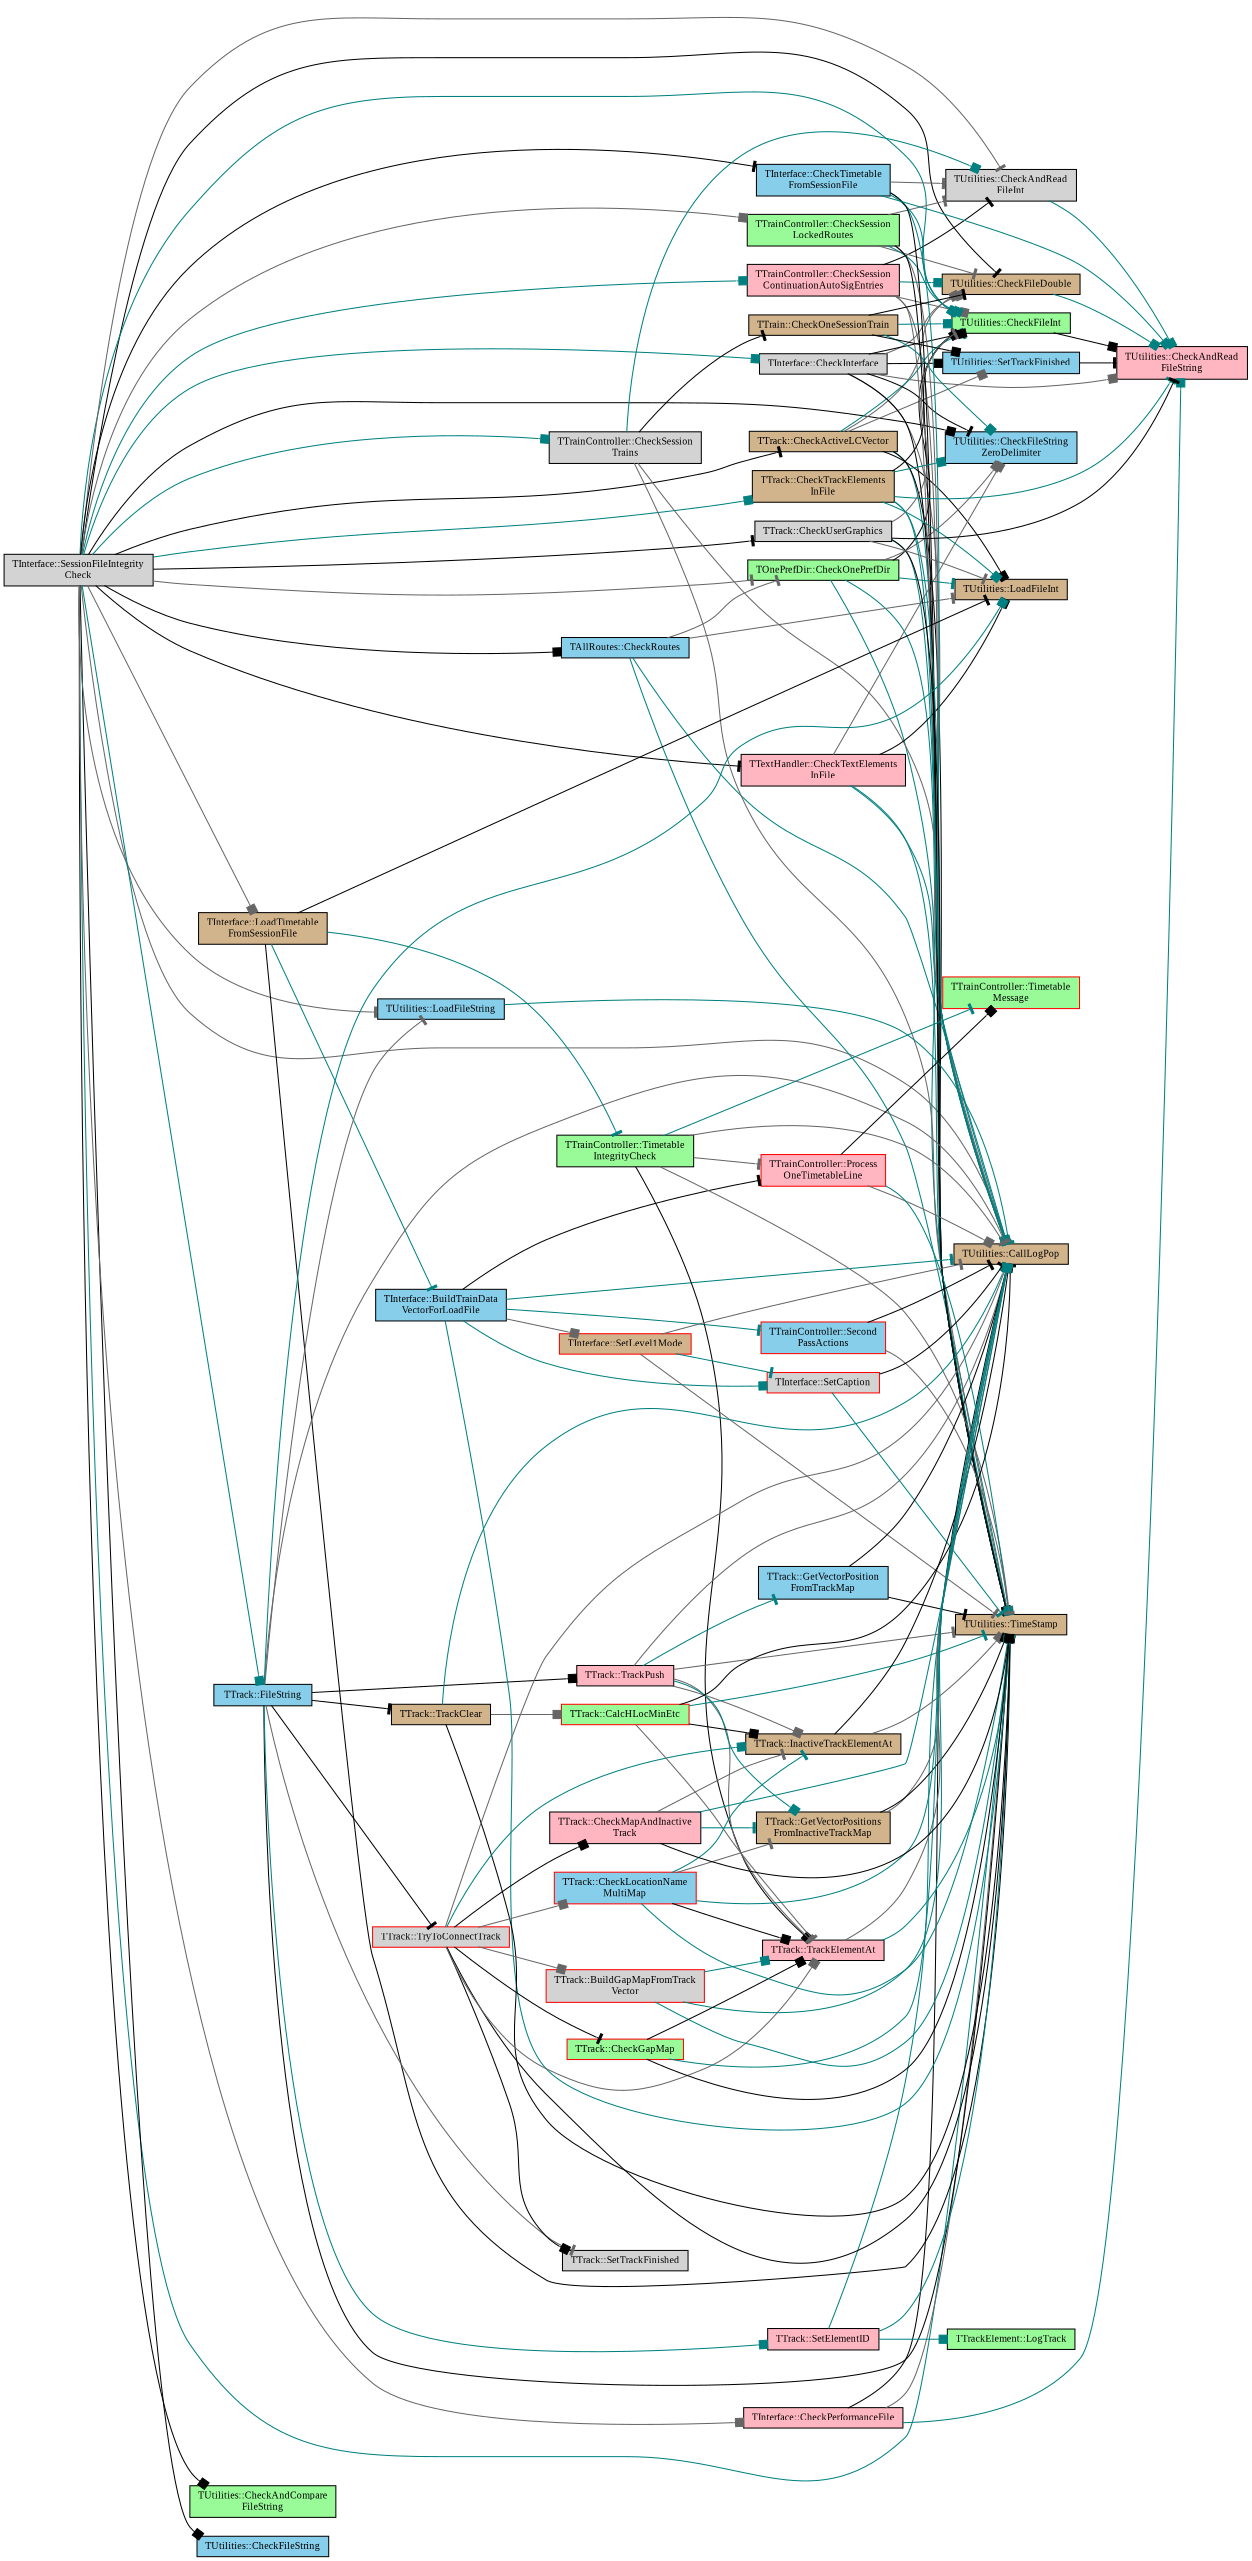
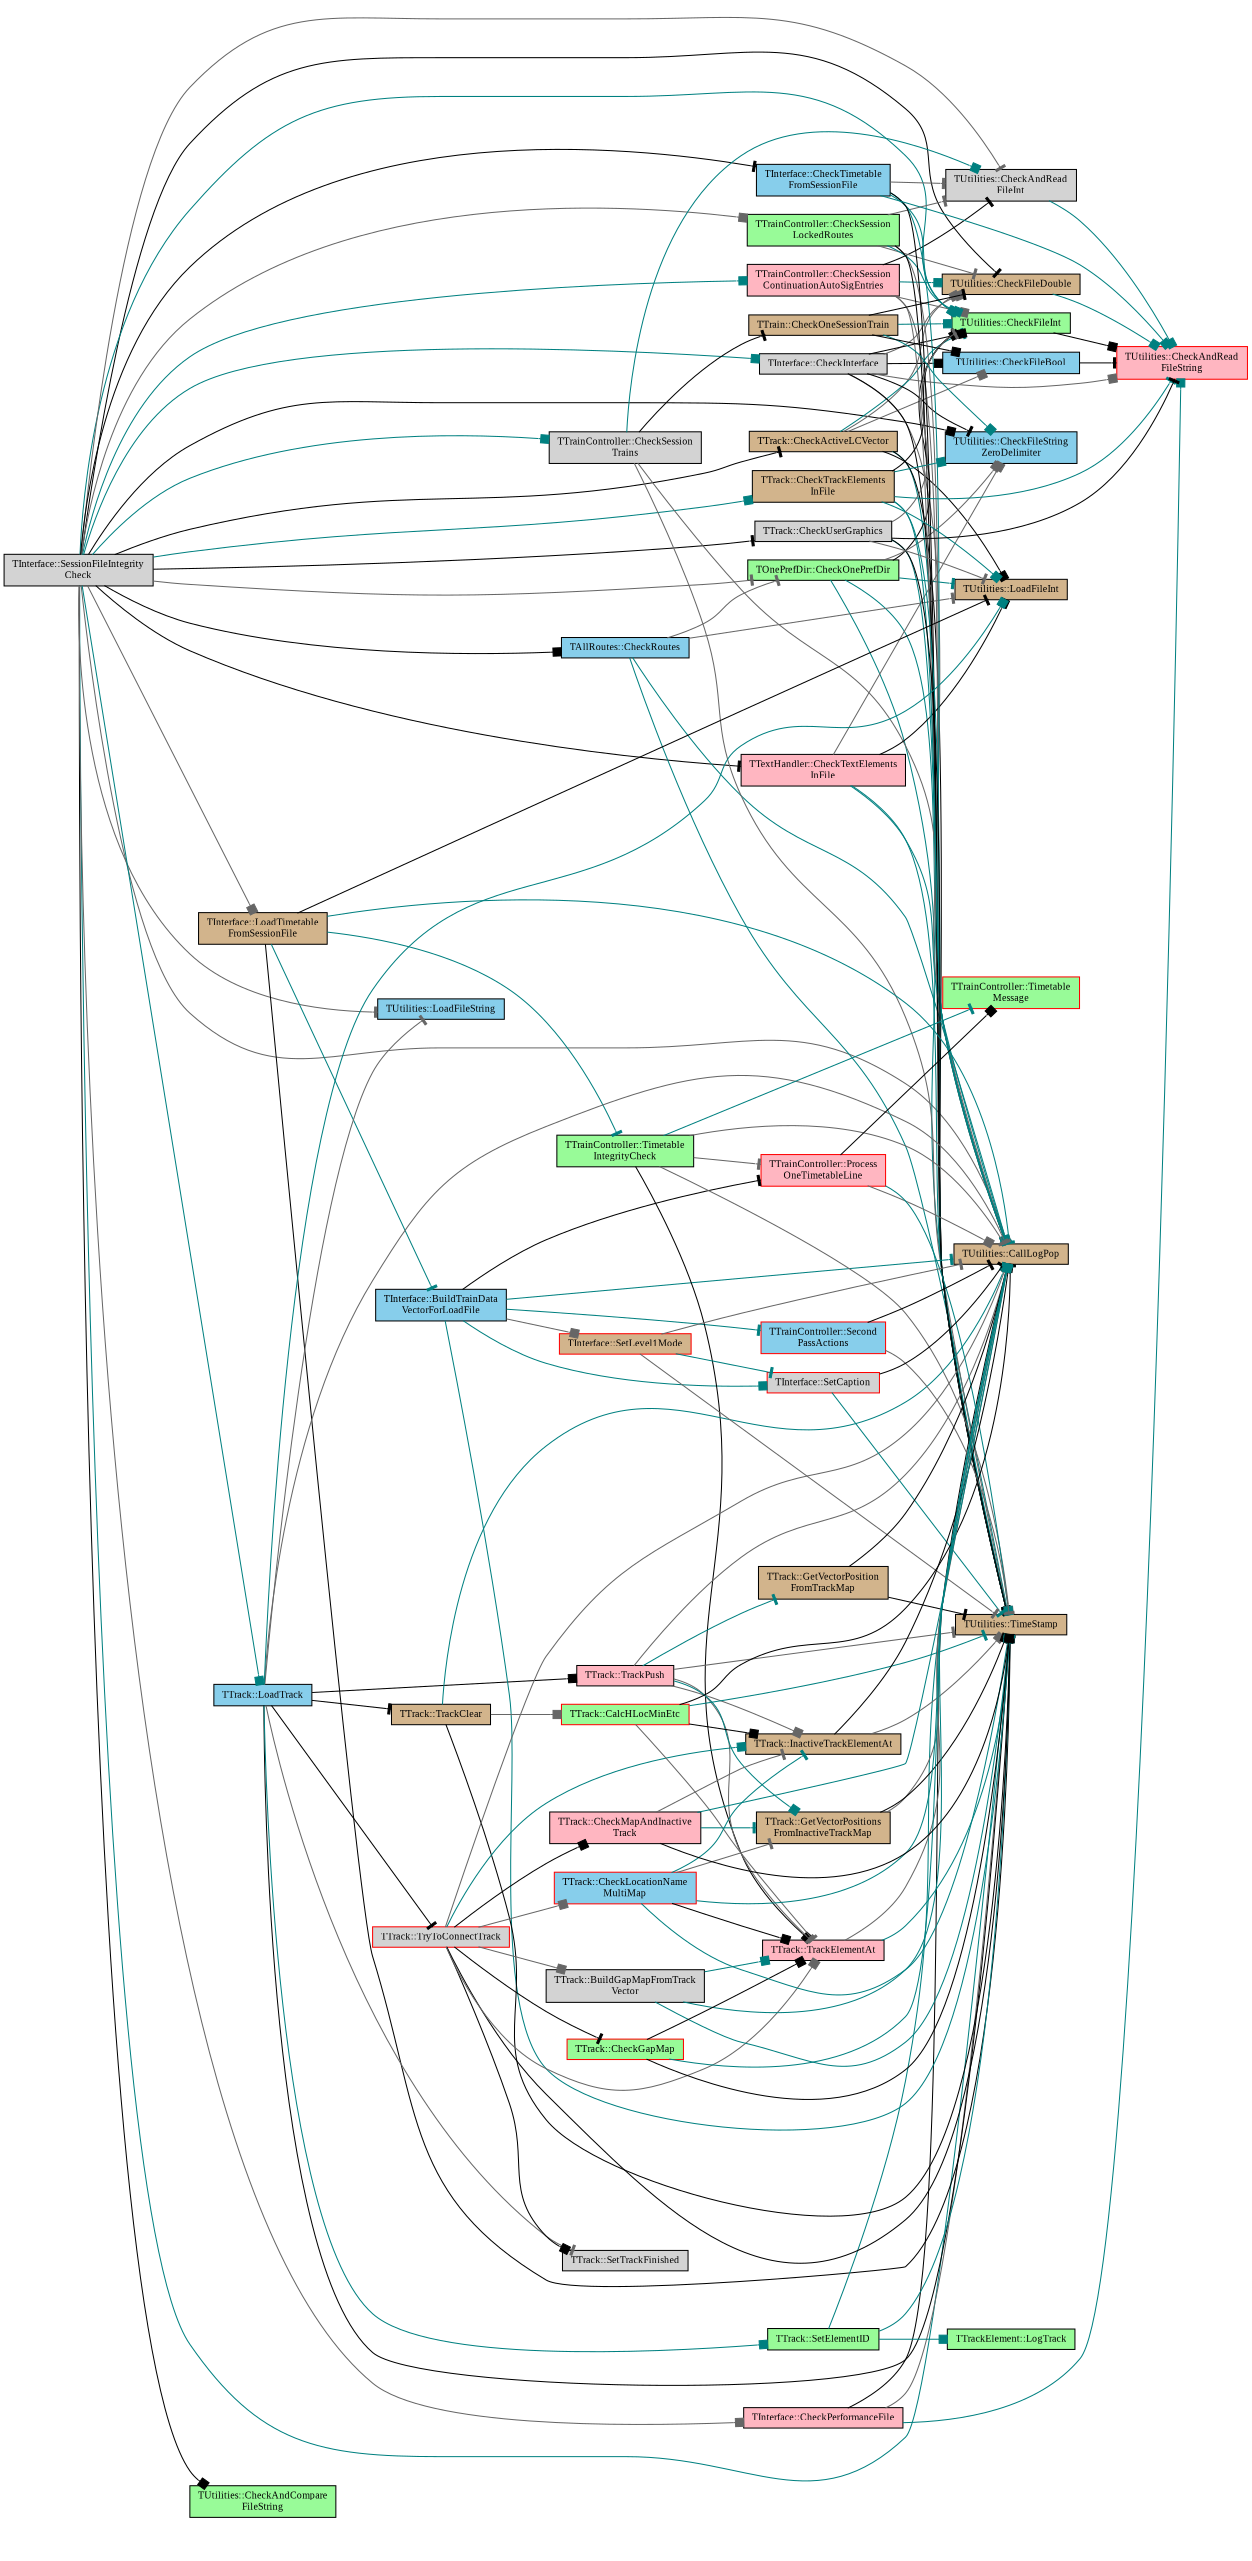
(1011, 363) -> (1011, 363)
(1182, 363) -> (1182, 363)
(825, 1009) -> (735, 925)
(823, 1583) -> (823, 1583)
(263, 1695) -> (263, 1695)
(625, 1986) -> (625, 1986)
(823, 2339) -> (823, 2339)
(263, 2546) -> none
